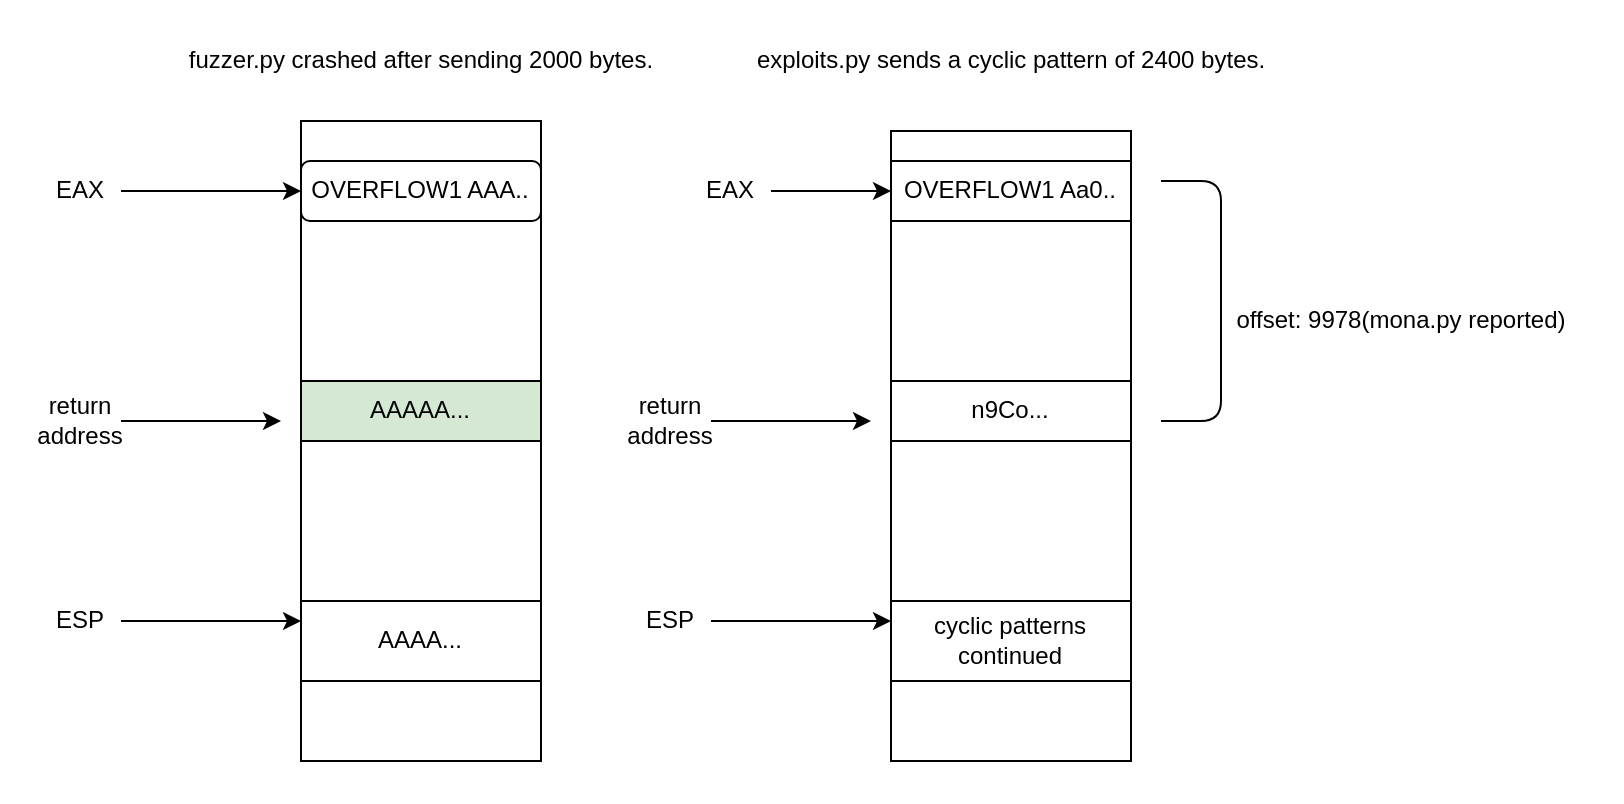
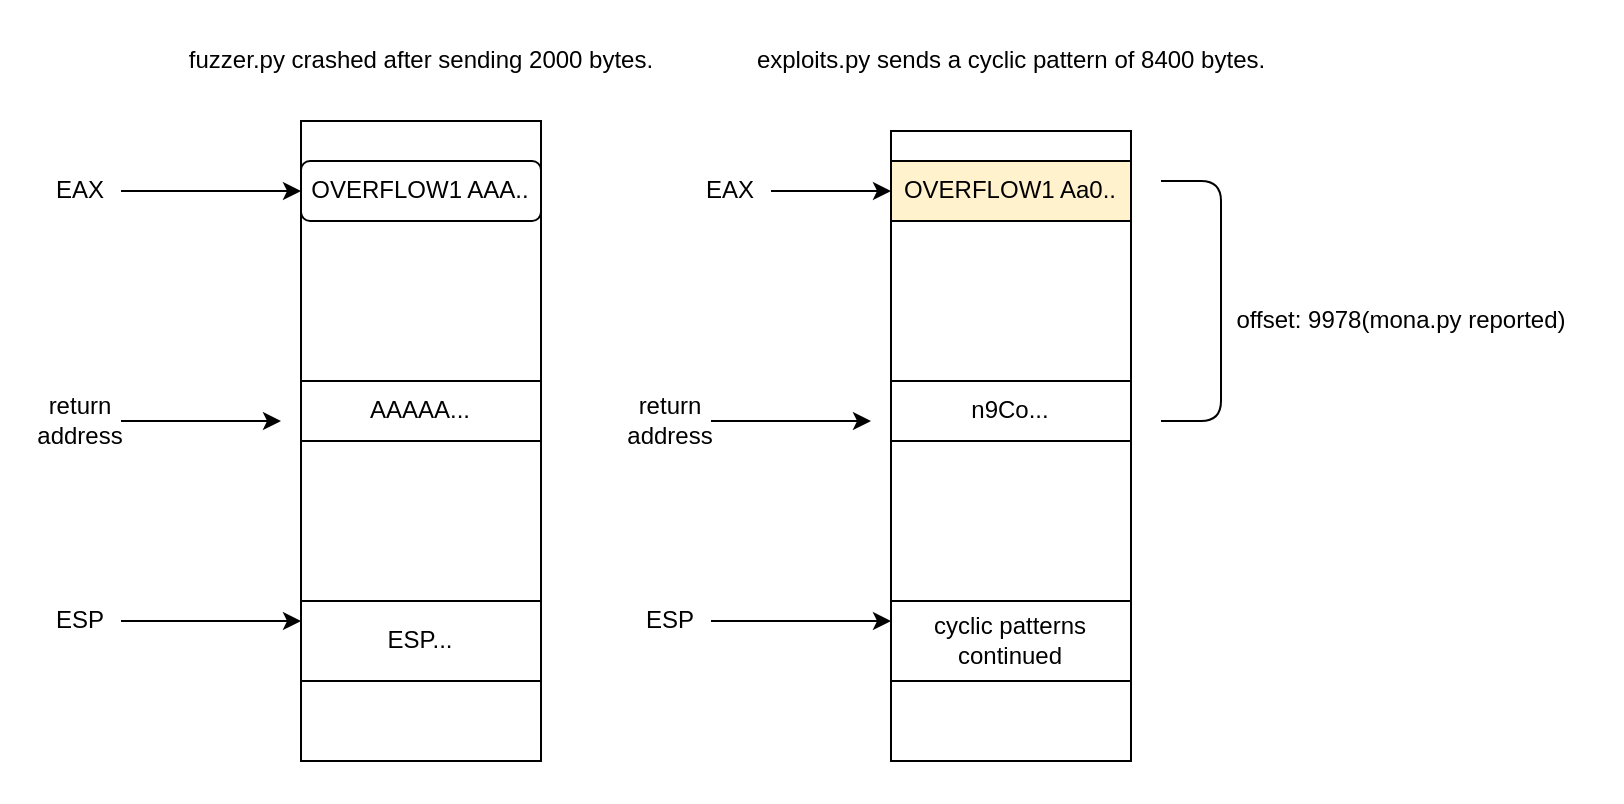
(1012, 61) -> (1012, 61)
(1011, 191) -> (1011, 191)
(421, 411) -> (421, 411)
(421, 641) -> (421, 641)
